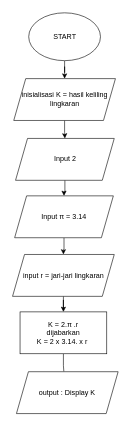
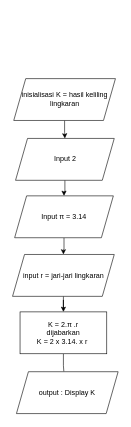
(65, 36) -> none
(65, 71) -> none
